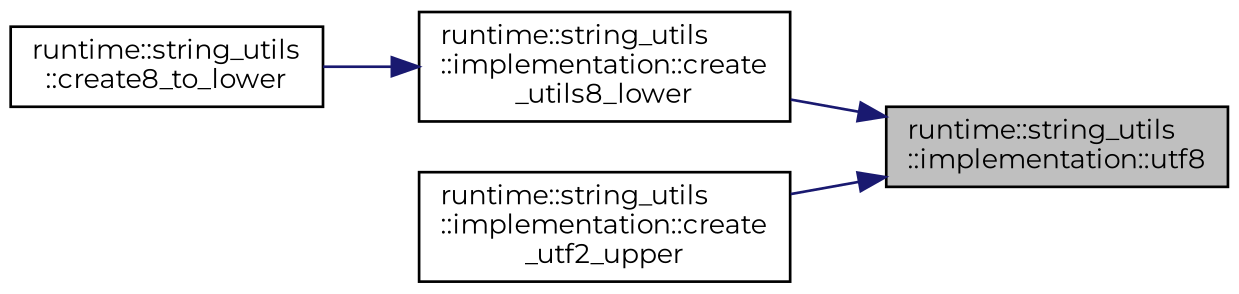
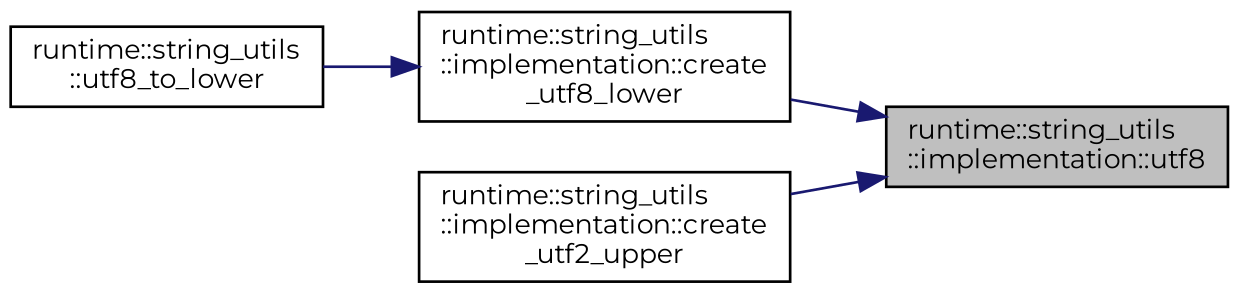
(167, 67) -> (167, 67)
(605, 67) -> (605, 67)
